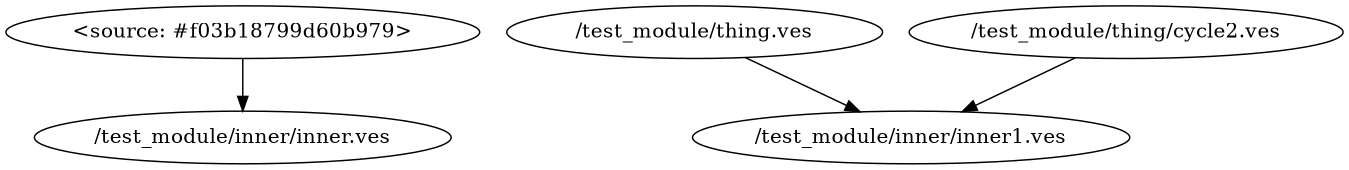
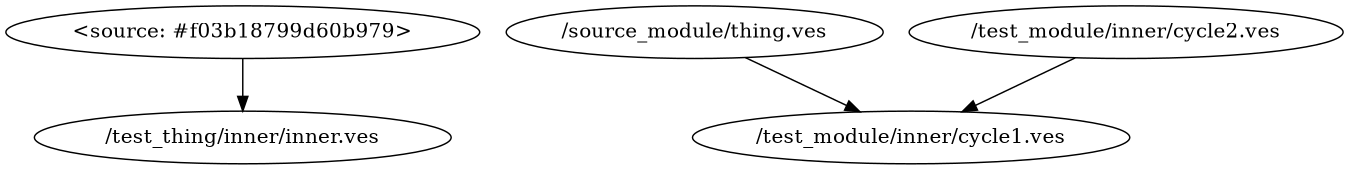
(695, 32) -> (695, 32)
(1126, 32) -> (1126, 32)
(243, 137) -> (243, 137)
(911, 137) -> (911, 137)
